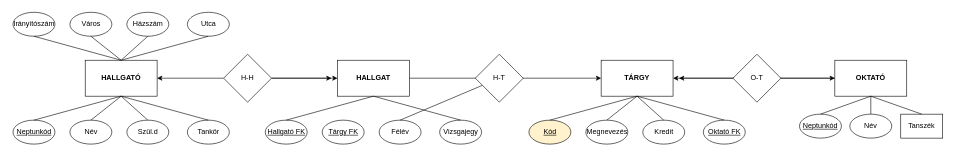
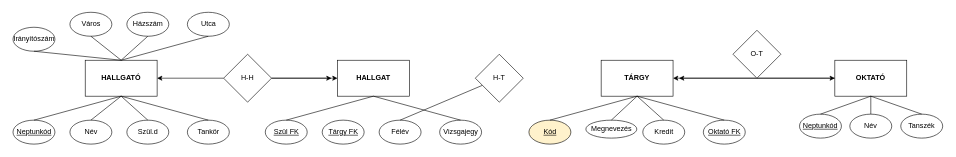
(34, 24) -> (34, 39)
(596, 78) -> none
(758, 78) -> (758, 54)
(923, 126) -> (923, 126)
(287, 132) -> (287, 132)
(607, 132) -> (612, 129)
